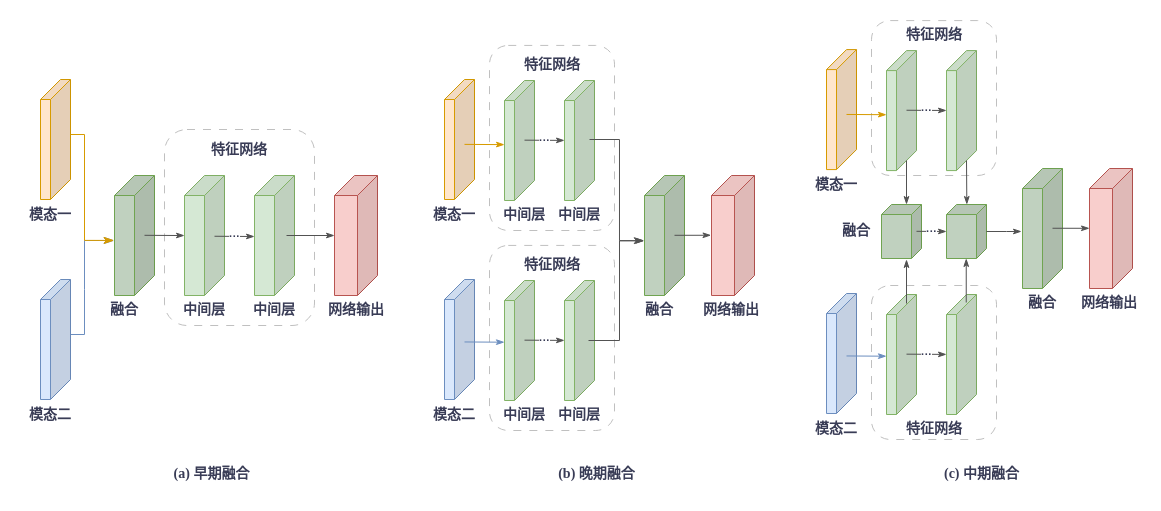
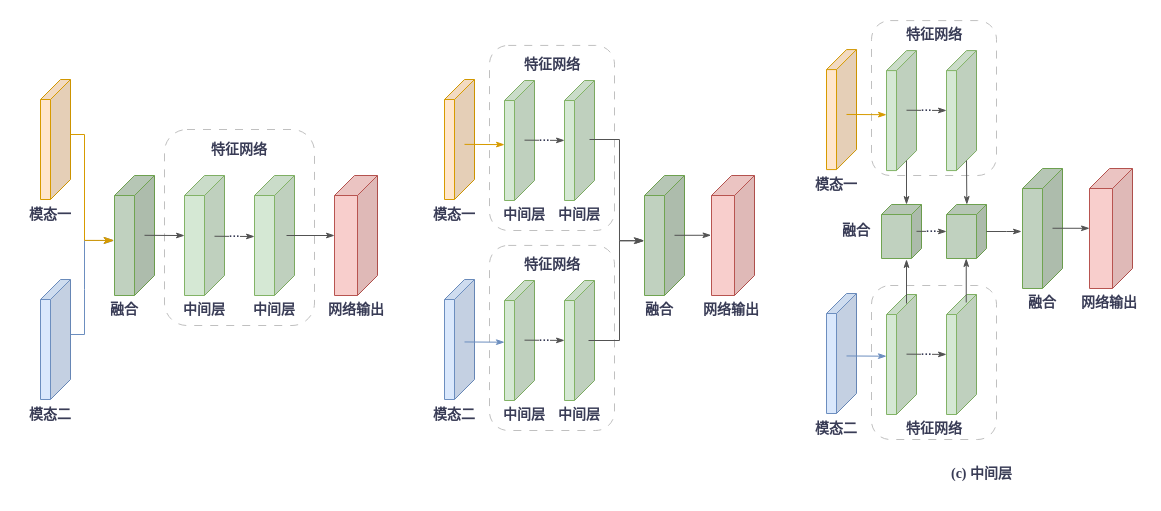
(212, 475) -> none
(597, 475) -> none
(982, 475) -> (982, 475)
